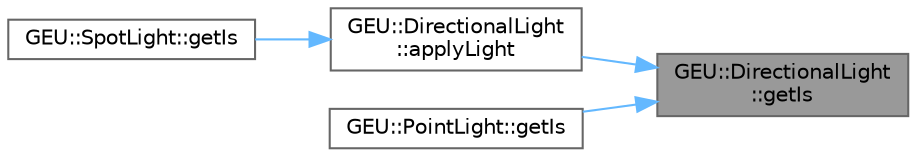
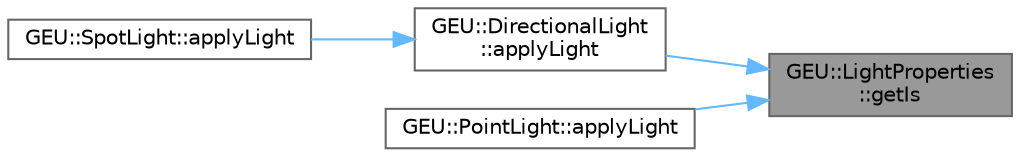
(132, 39) -> (160, 39)
(783, 85) -> (891, 85)
(456, 129) -> (540, 129)
